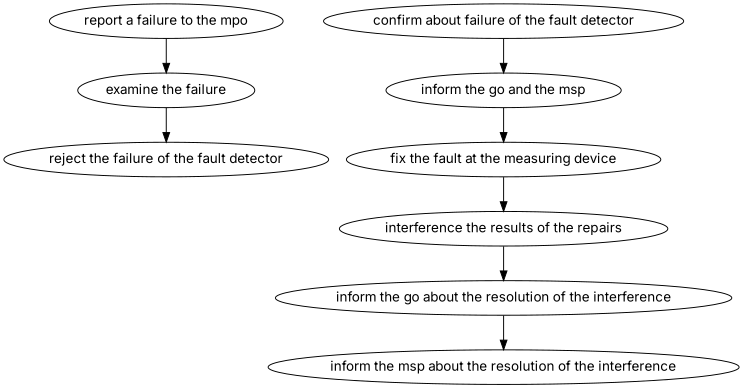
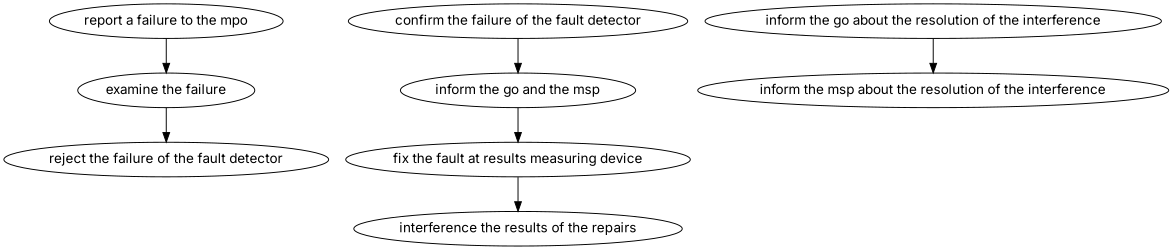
(504, 21) -> (518, 21)
(504, 160) -> (518, 160)
(504, 259) -> none
